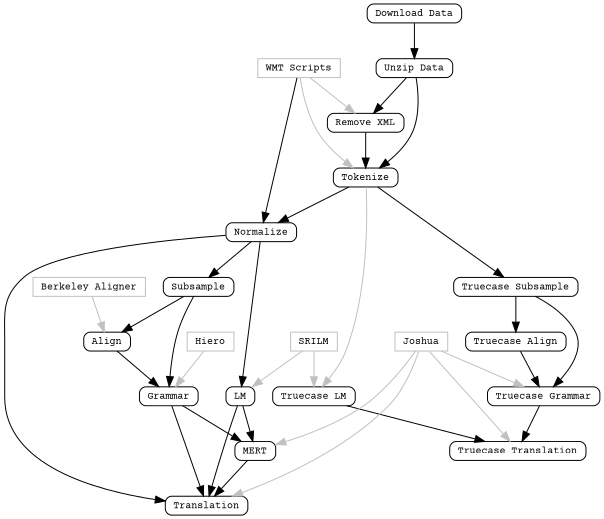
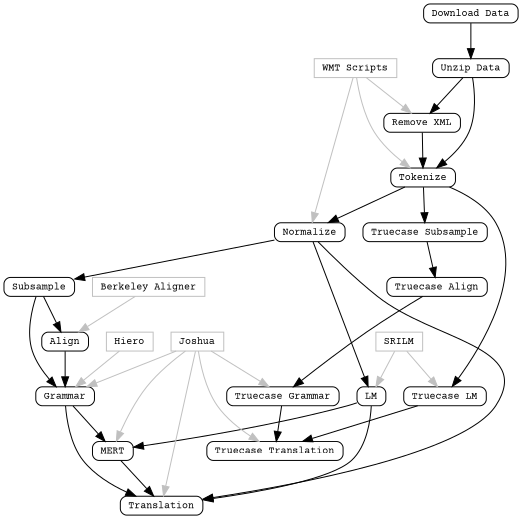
(281, 145) -> (334, 145)
(362, 286) -> (505, 276)
(575, 331) -> none
none -> (136, 367)
